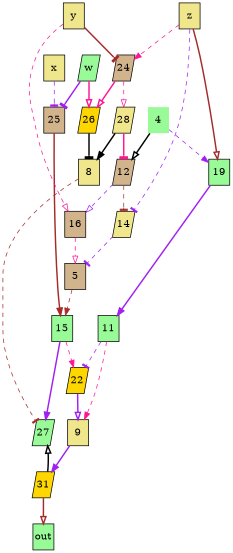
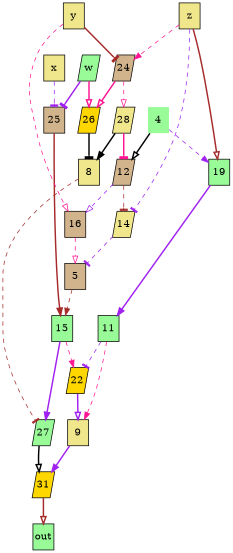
(48, 462) -> (39, 455)
